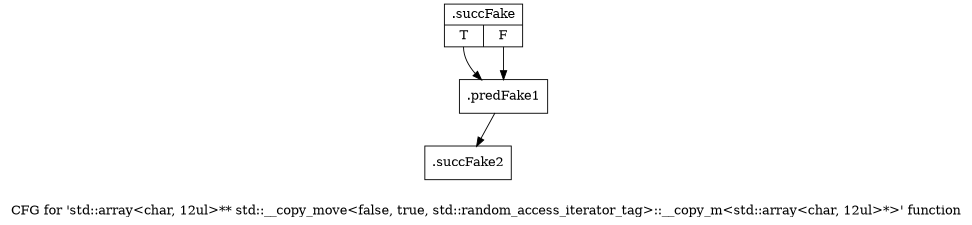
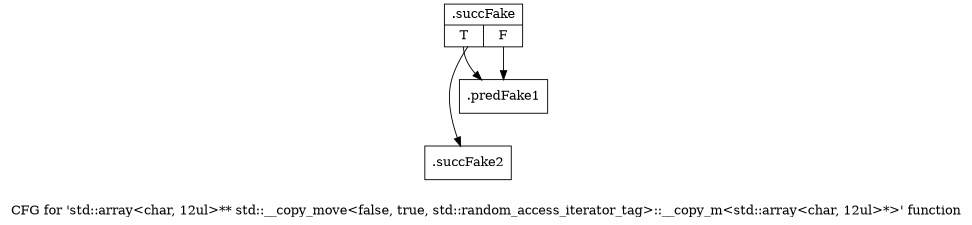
(488, 126) -> (450, 91)
